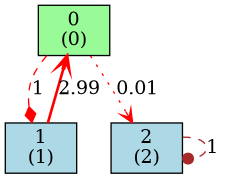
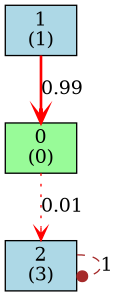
(32, 79) -> none
(79, 89) -> (62, 89)
(147, 148) -> (41, 266)
